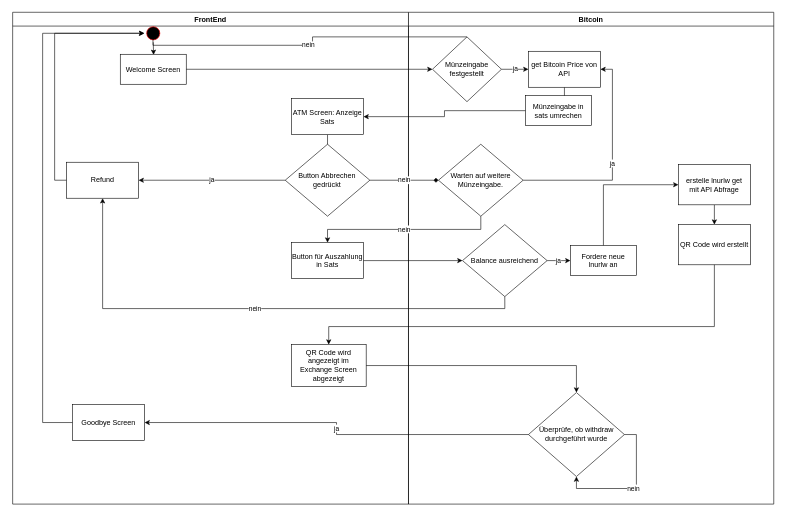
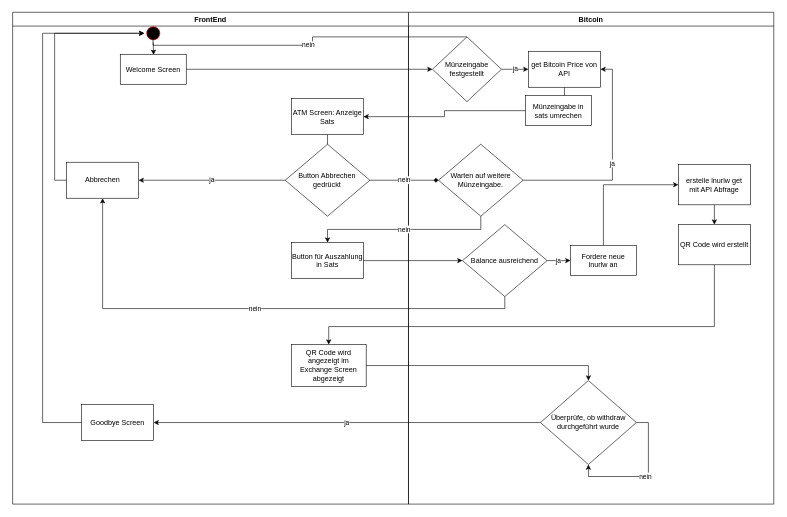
(102, 180) -> (102, 180)
(108, 423) -> (117, 423)
(576, 435) -> (588, 423)
